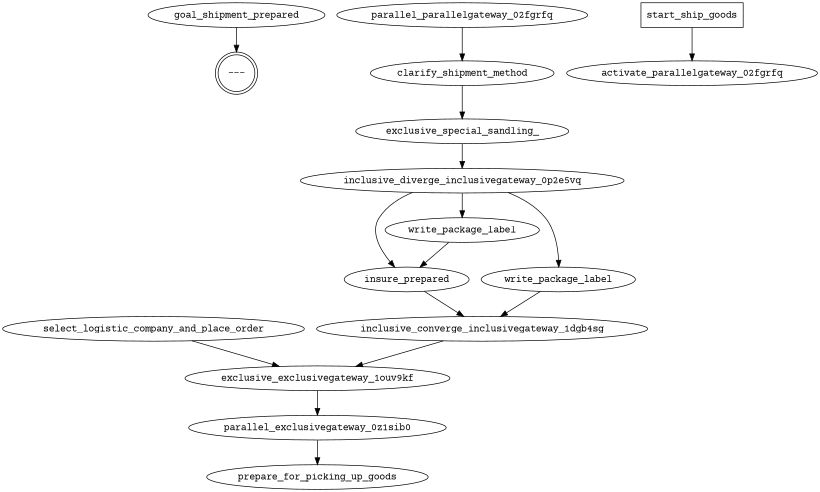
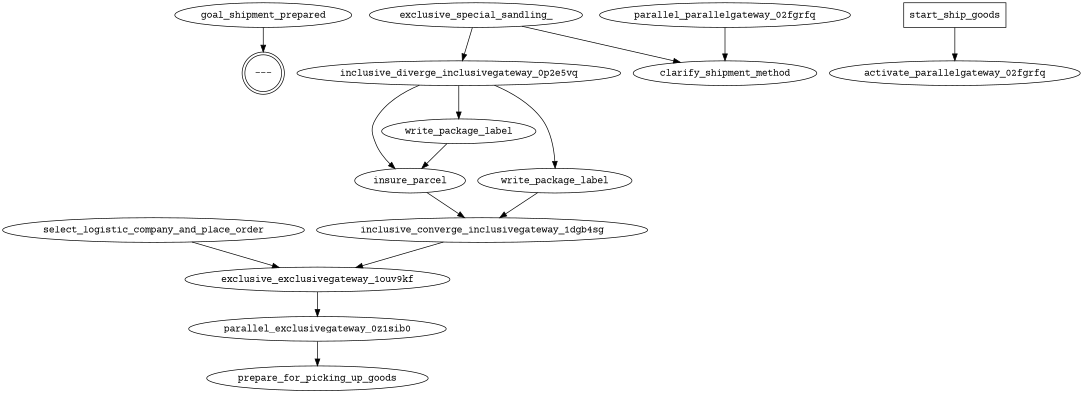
(462, 99) -> (598, 44)
(407, 279) -> (410, 181)
